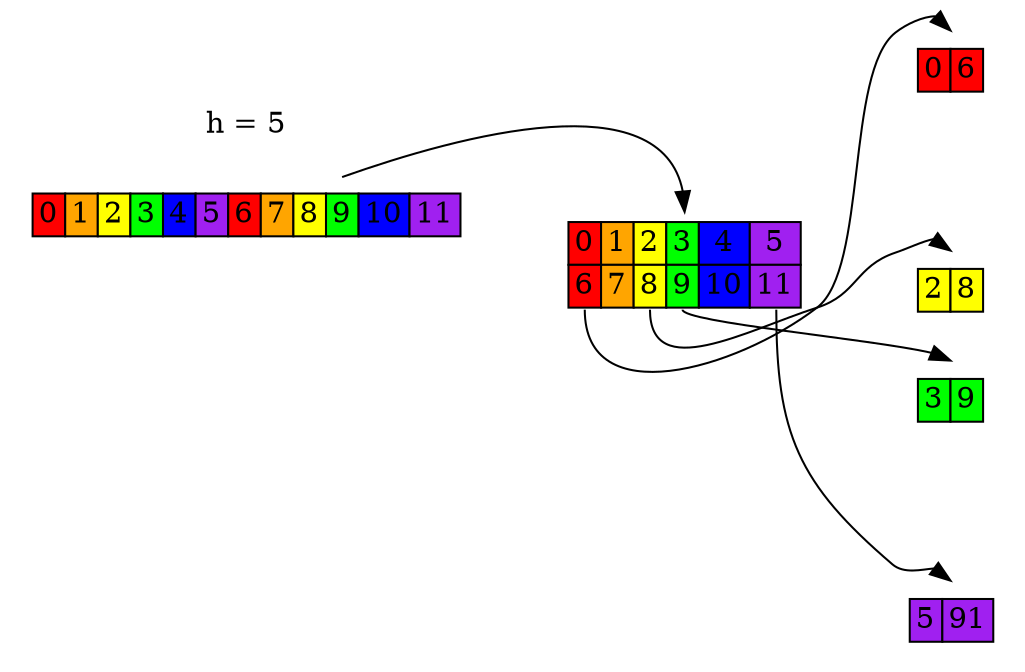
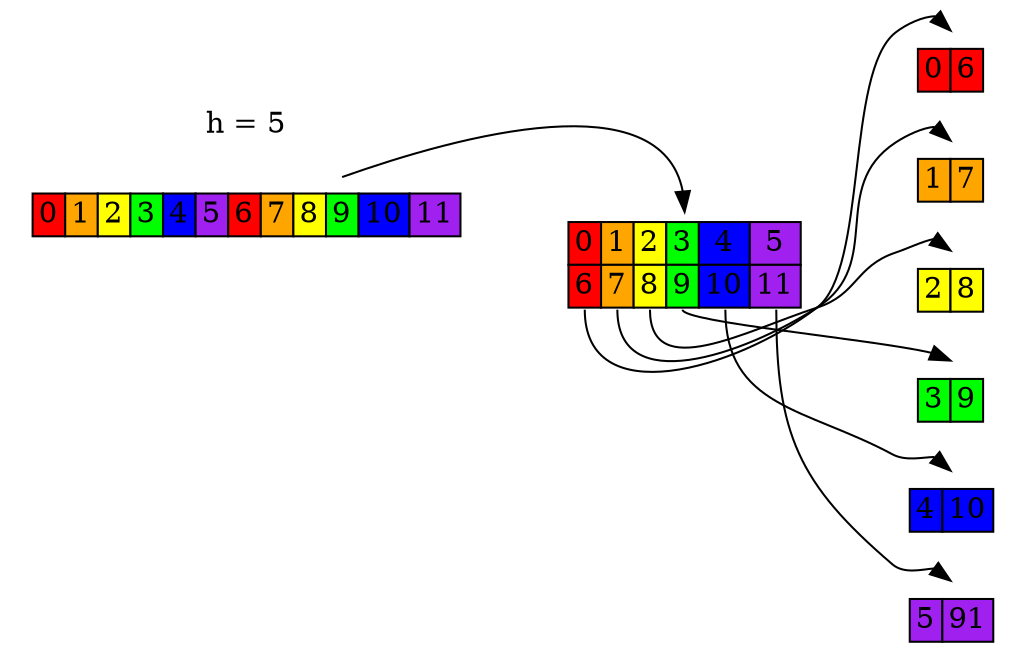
none -> (950, 179)
none -> (950, 509)
